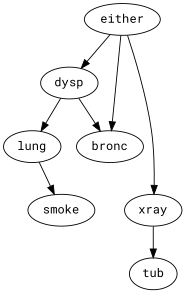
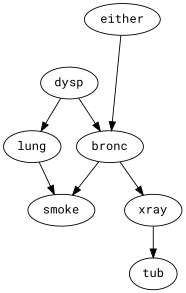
(99, 48) -> none
(148, 109) -> (129, 175)
none -> (88, 175)
